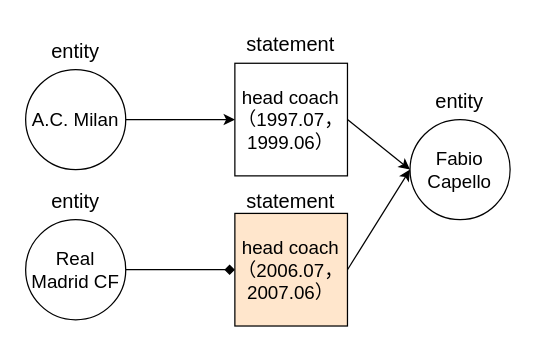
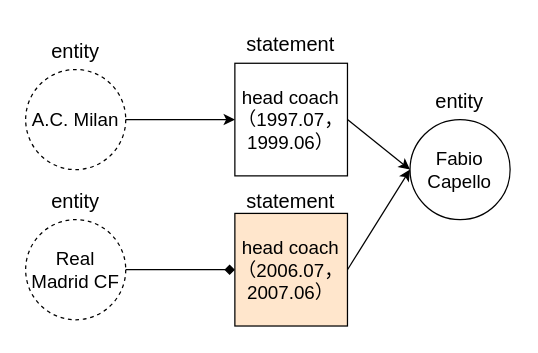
(76, 119) -> (76, 119)
(76, 269) -> (76, 269)
